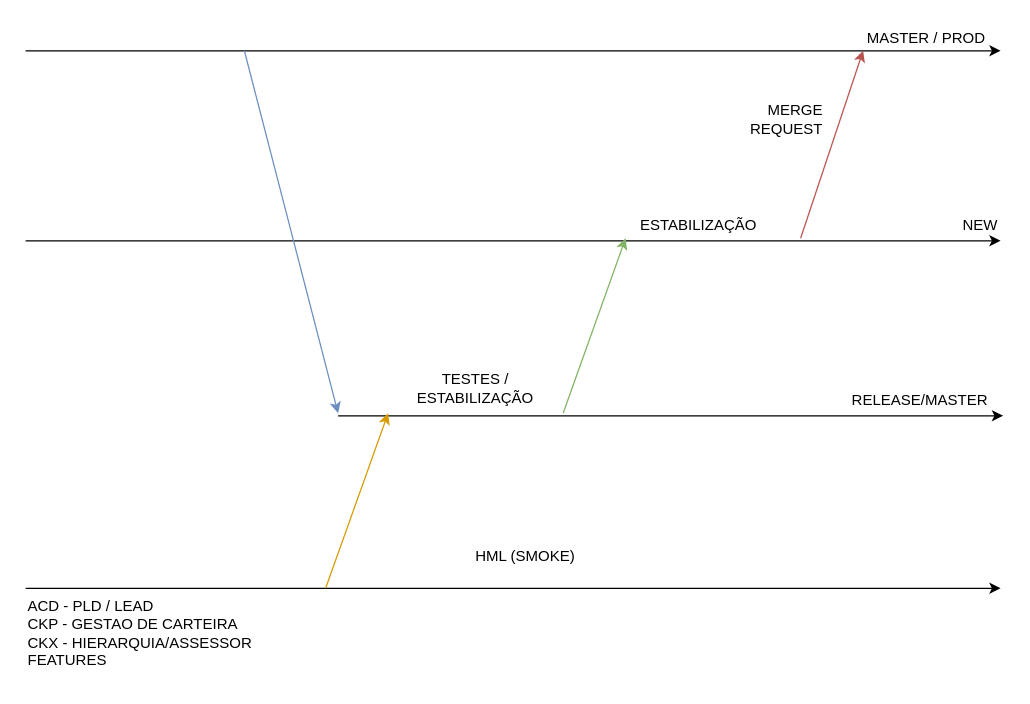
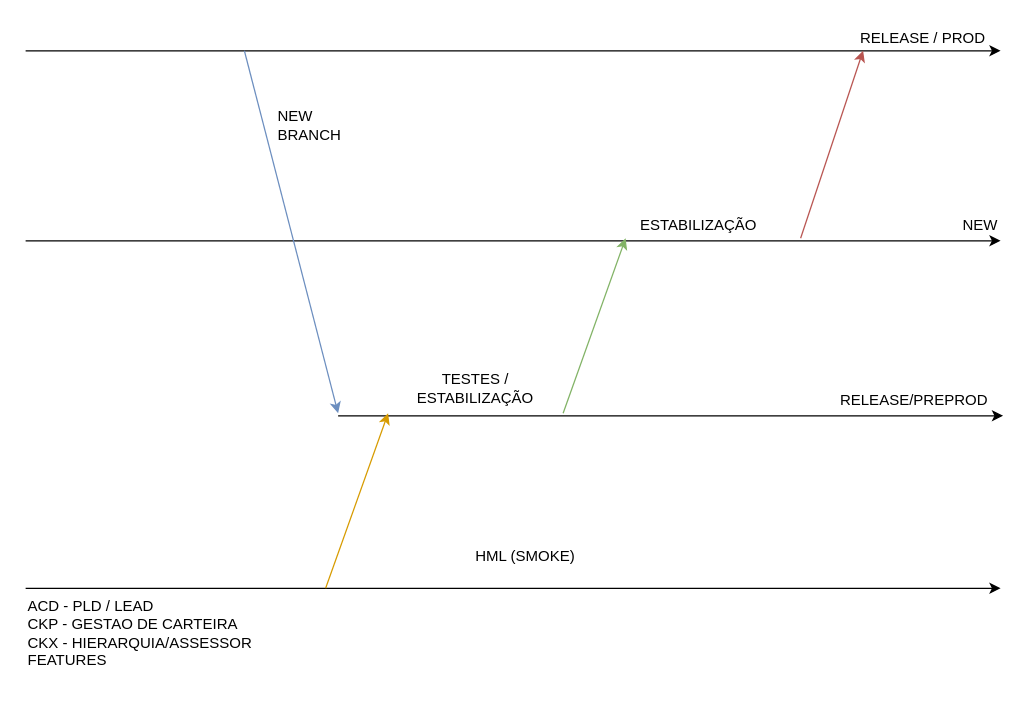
(935, 38) -> (931, 38)
(782, 119) -> none
none -> (319, 126)
(929, 401) -> (925, 401)
